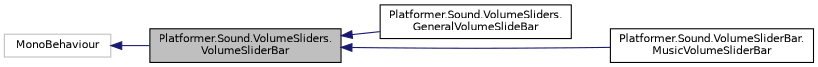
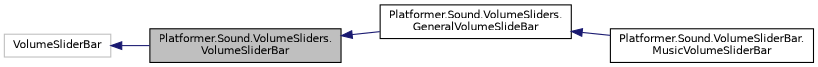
(58, 46) -> (58, 46)
(481, 48) -> (596, 34)
